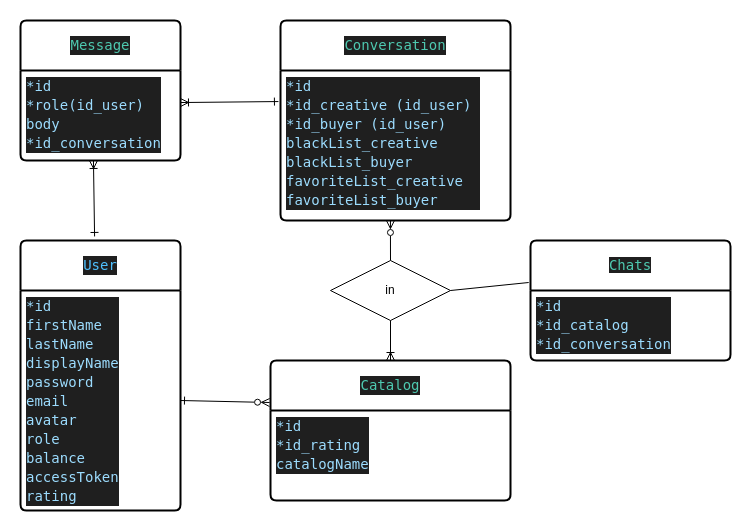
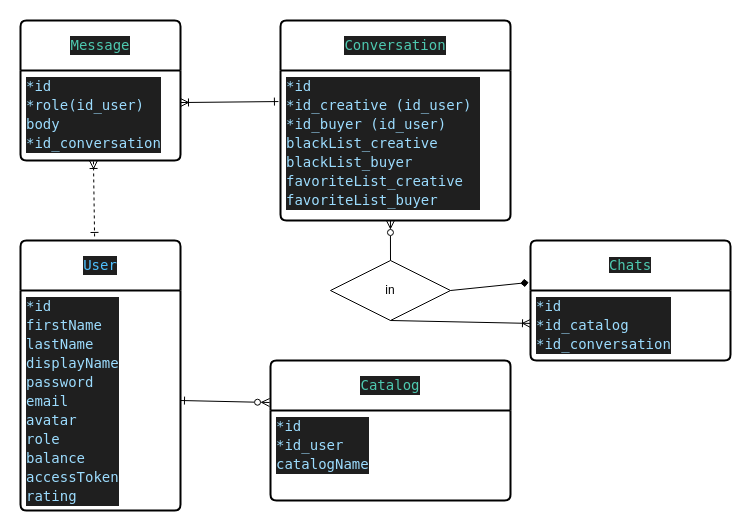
(94, 198) -> (94, 198)
(524, 283) -> (520, 283)
(391, 341) -> (460, 322)
(312, 439) -> (312, 439)
